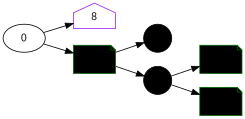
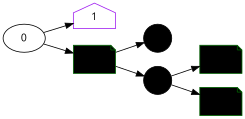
(94, 17) -> (94, 17)
